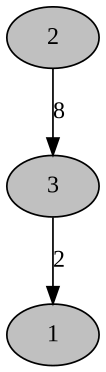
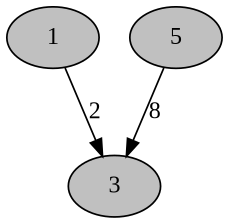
(53, 38) -> (176, 38)
(53, 252) -> (80, 104)
